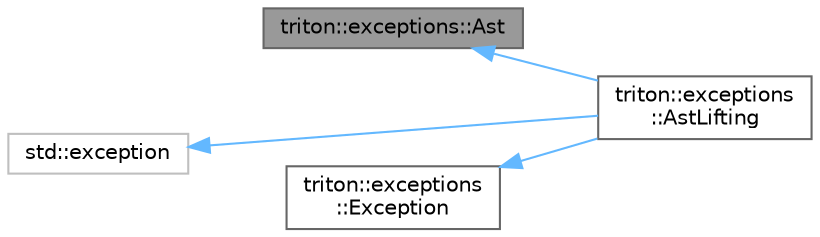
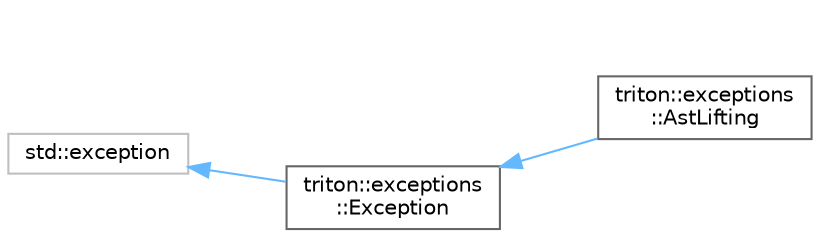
(393, 28) -> none
(404, 131) -> (248, 176)
